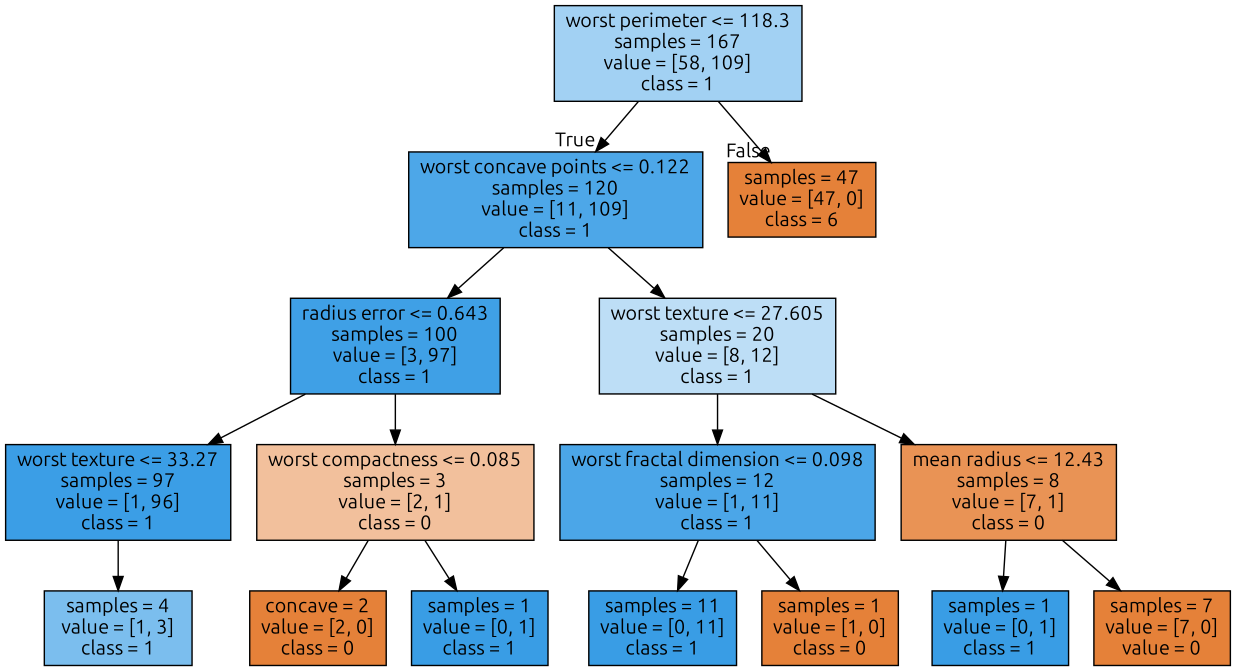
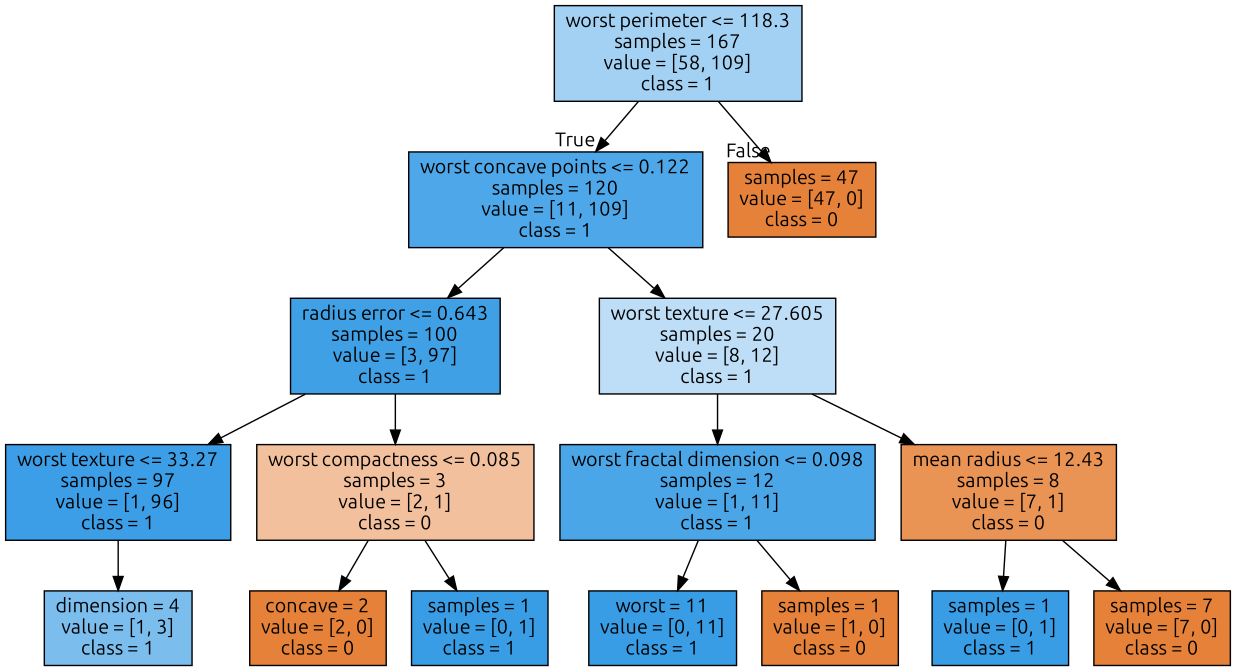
(802, 200) -> (802, 200)
(118, 628) -> (118, 628)
(663, 628) -> (663, 628)
(1162, 628) -> (1162, 628)
